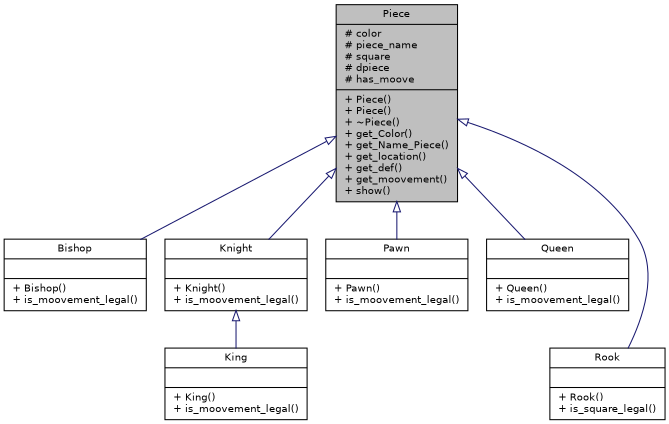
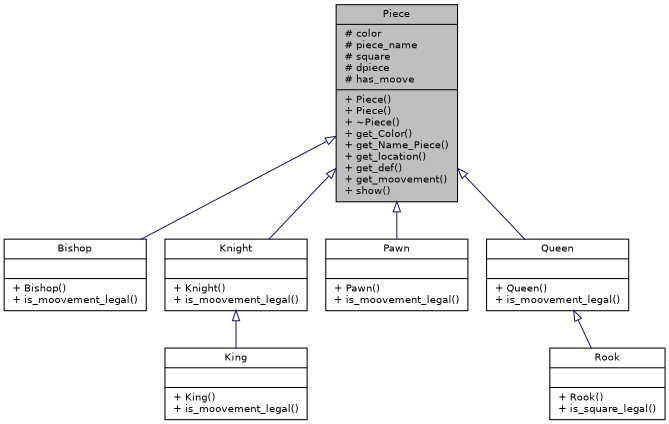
(608, 201) -> (585, 334)
